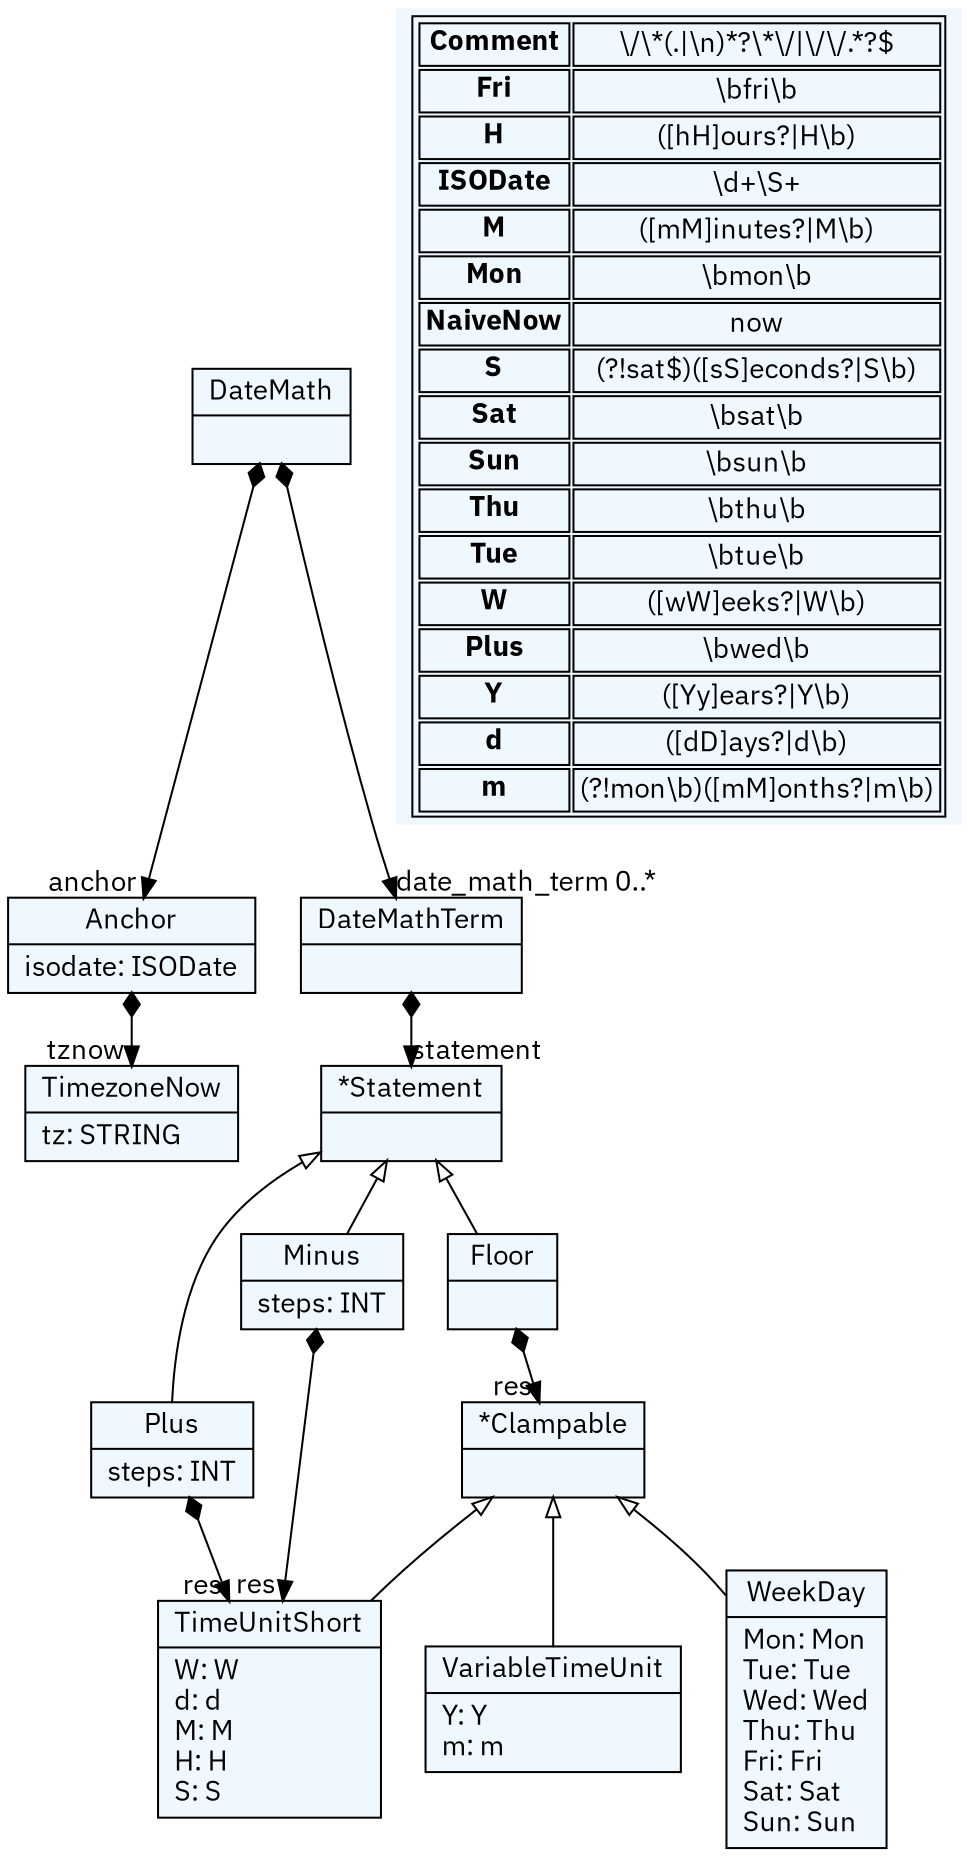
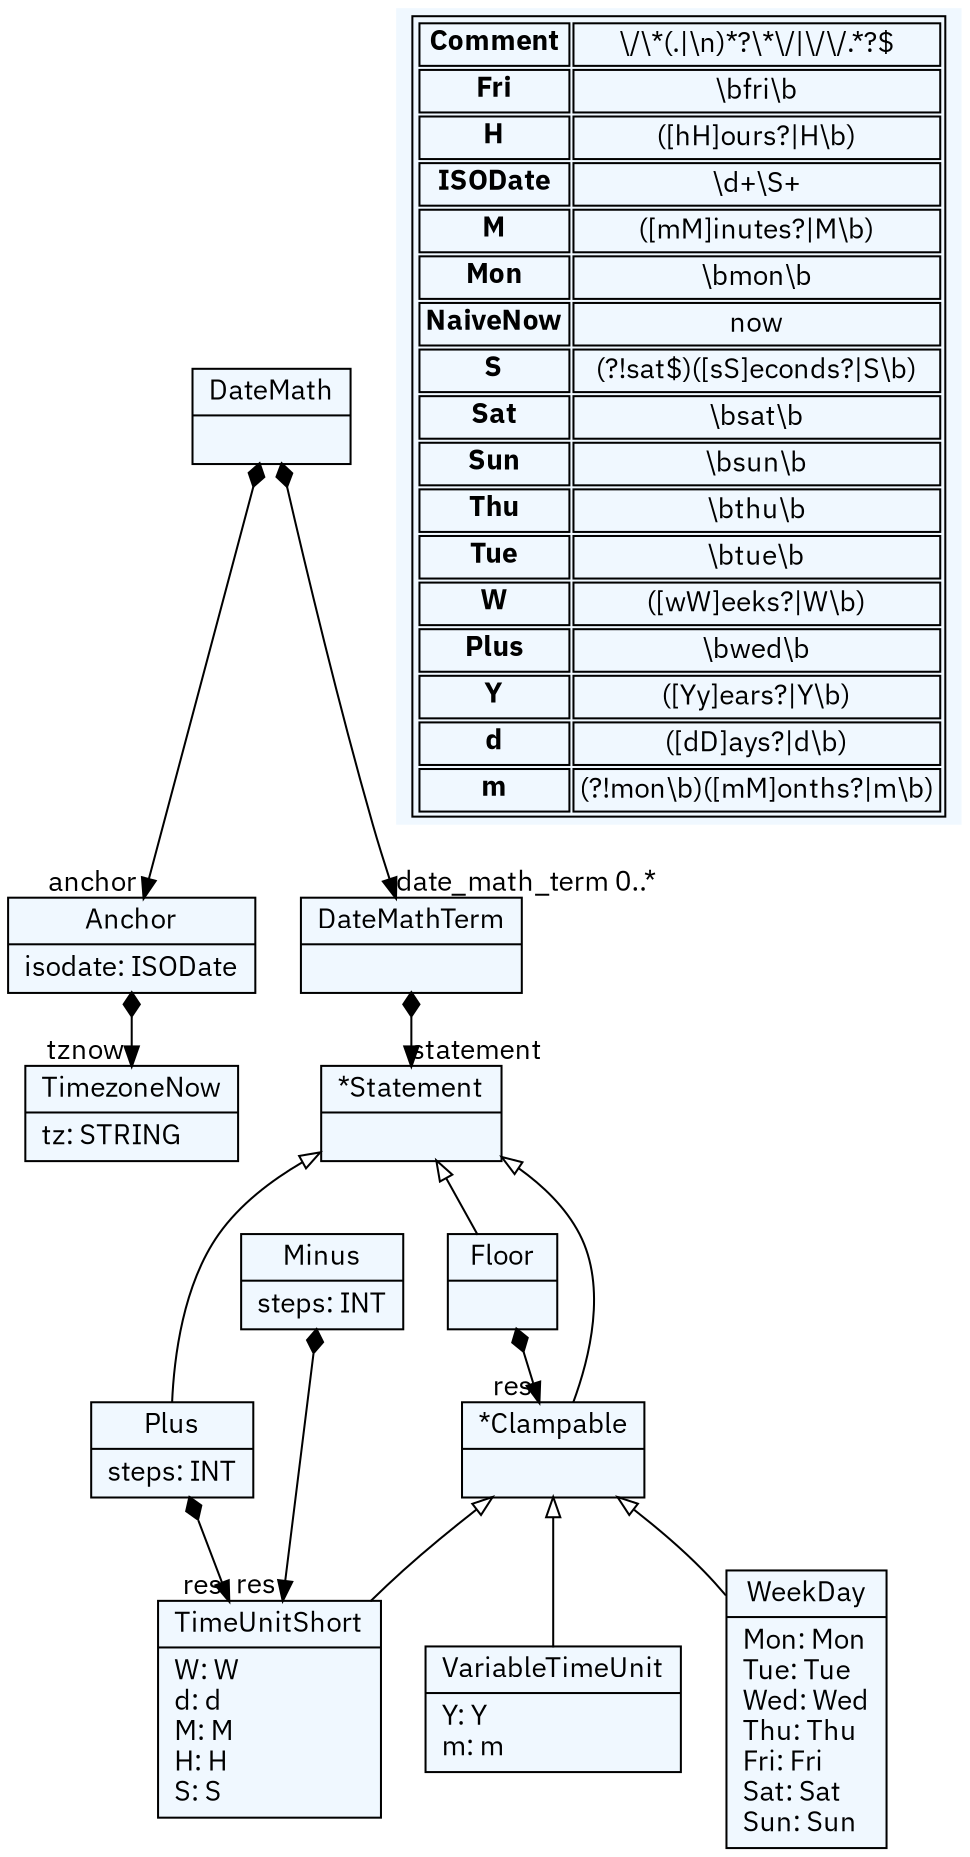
(362, 1207) -> (592, 1273)
